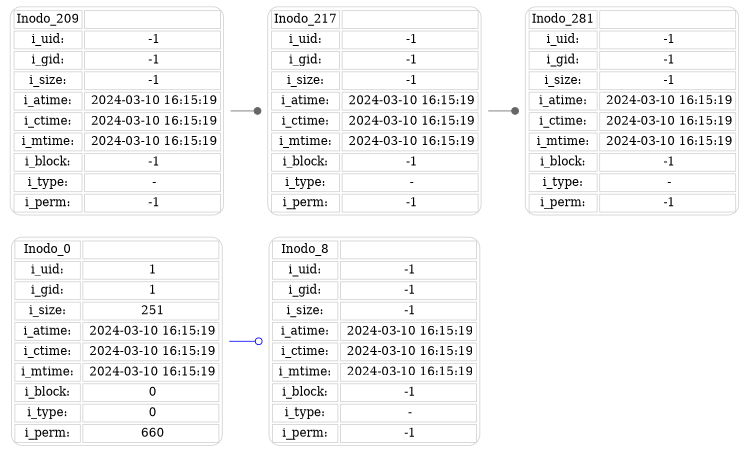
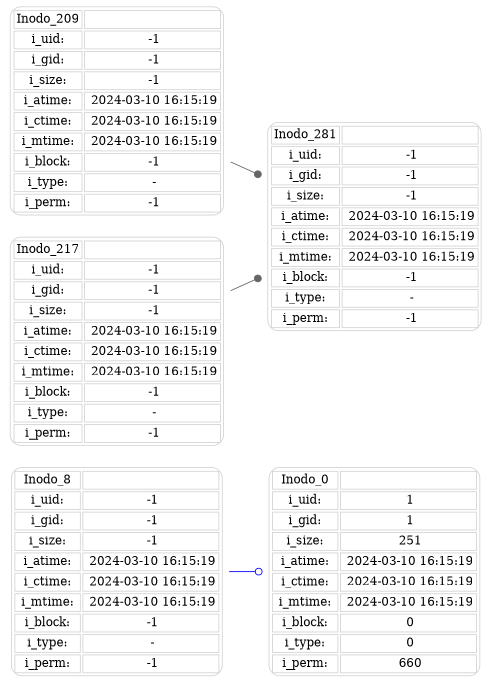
(242, 111) -> (243, 167)
(242, 341) -> (242, 572)
